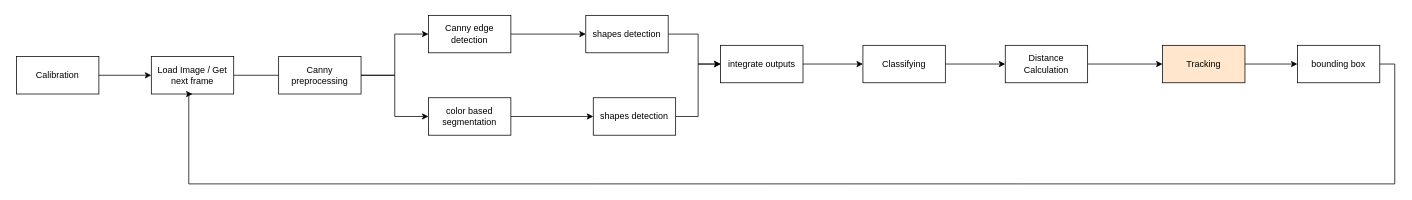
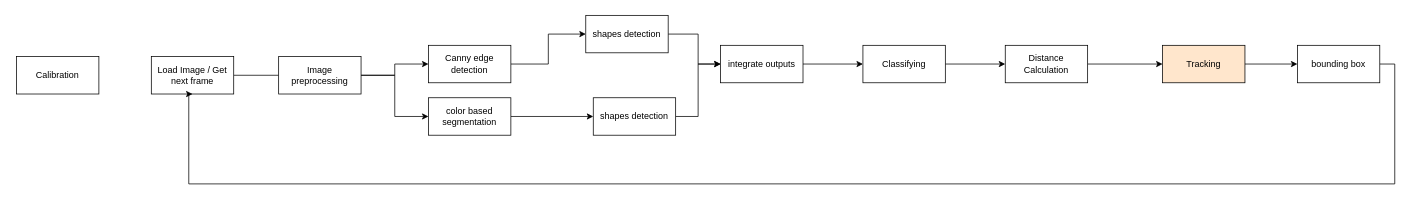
(469, 34) -> (469, 64)
(121, 75) -> none
(319, 75) -> (319, 75)
